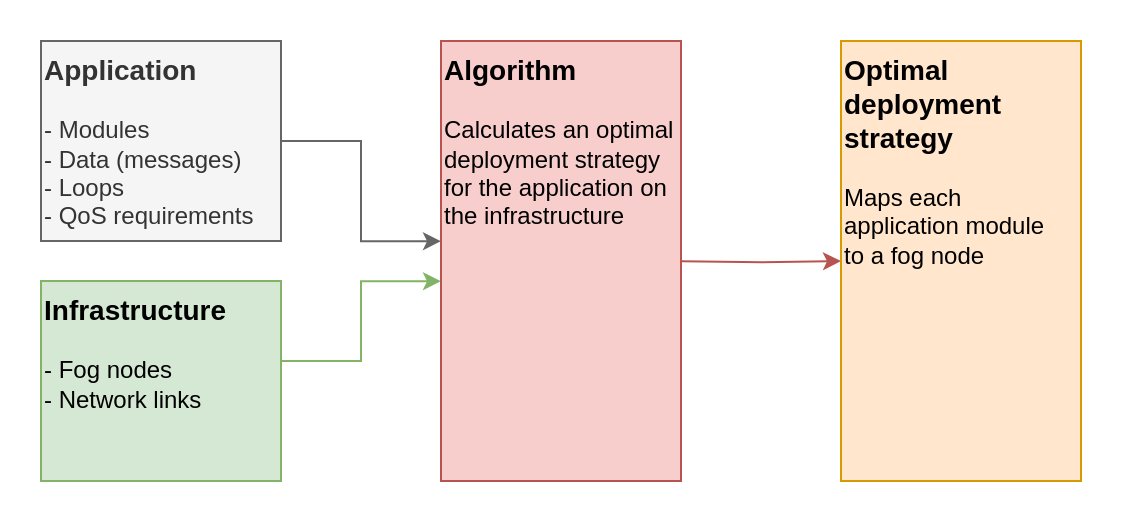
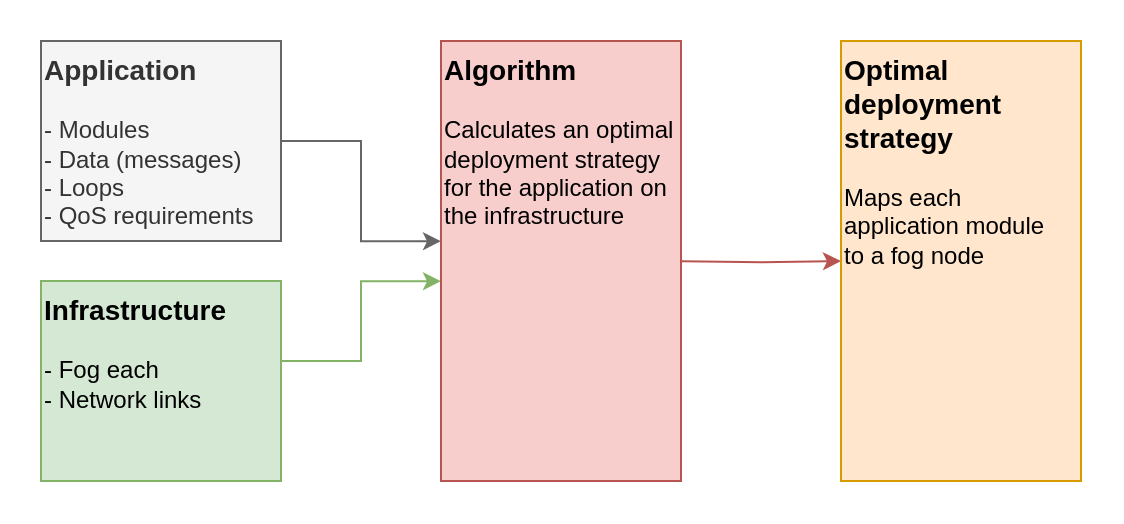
(139, 338) -> (139, 338)
